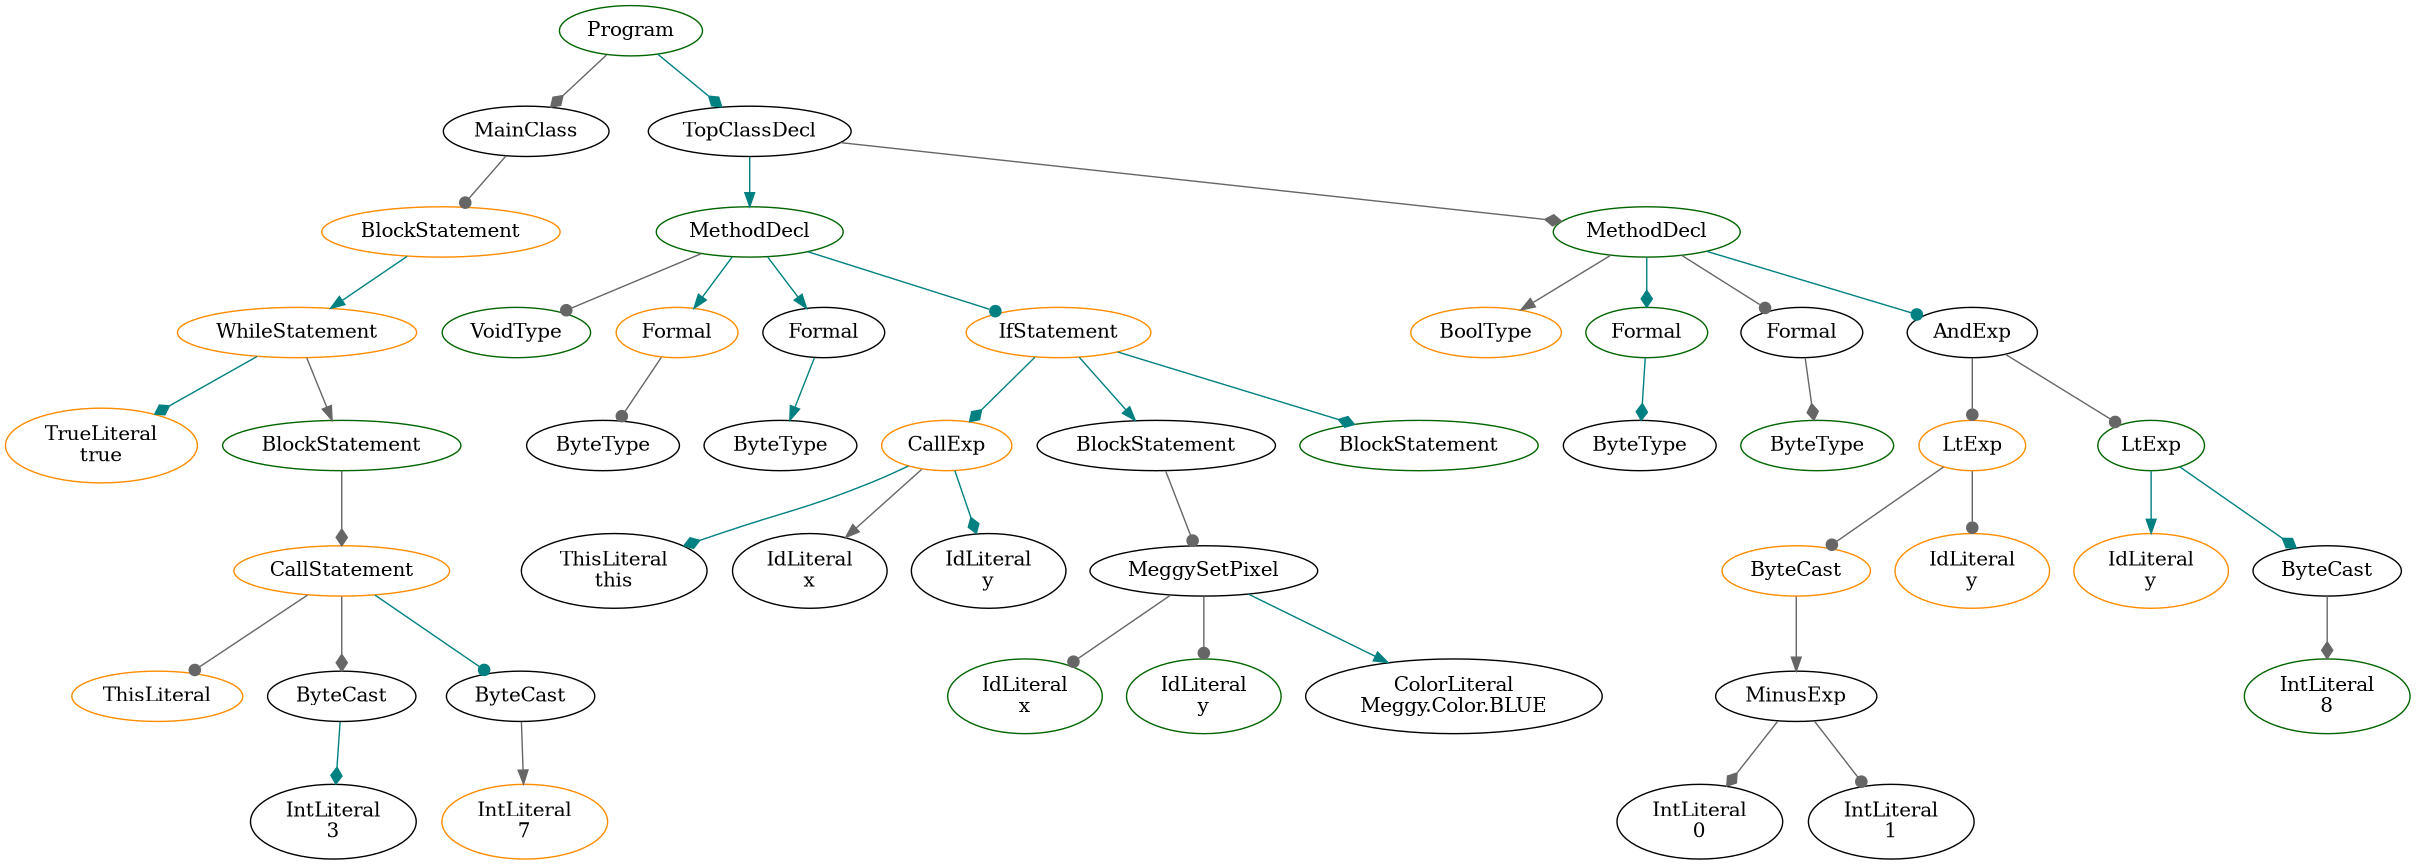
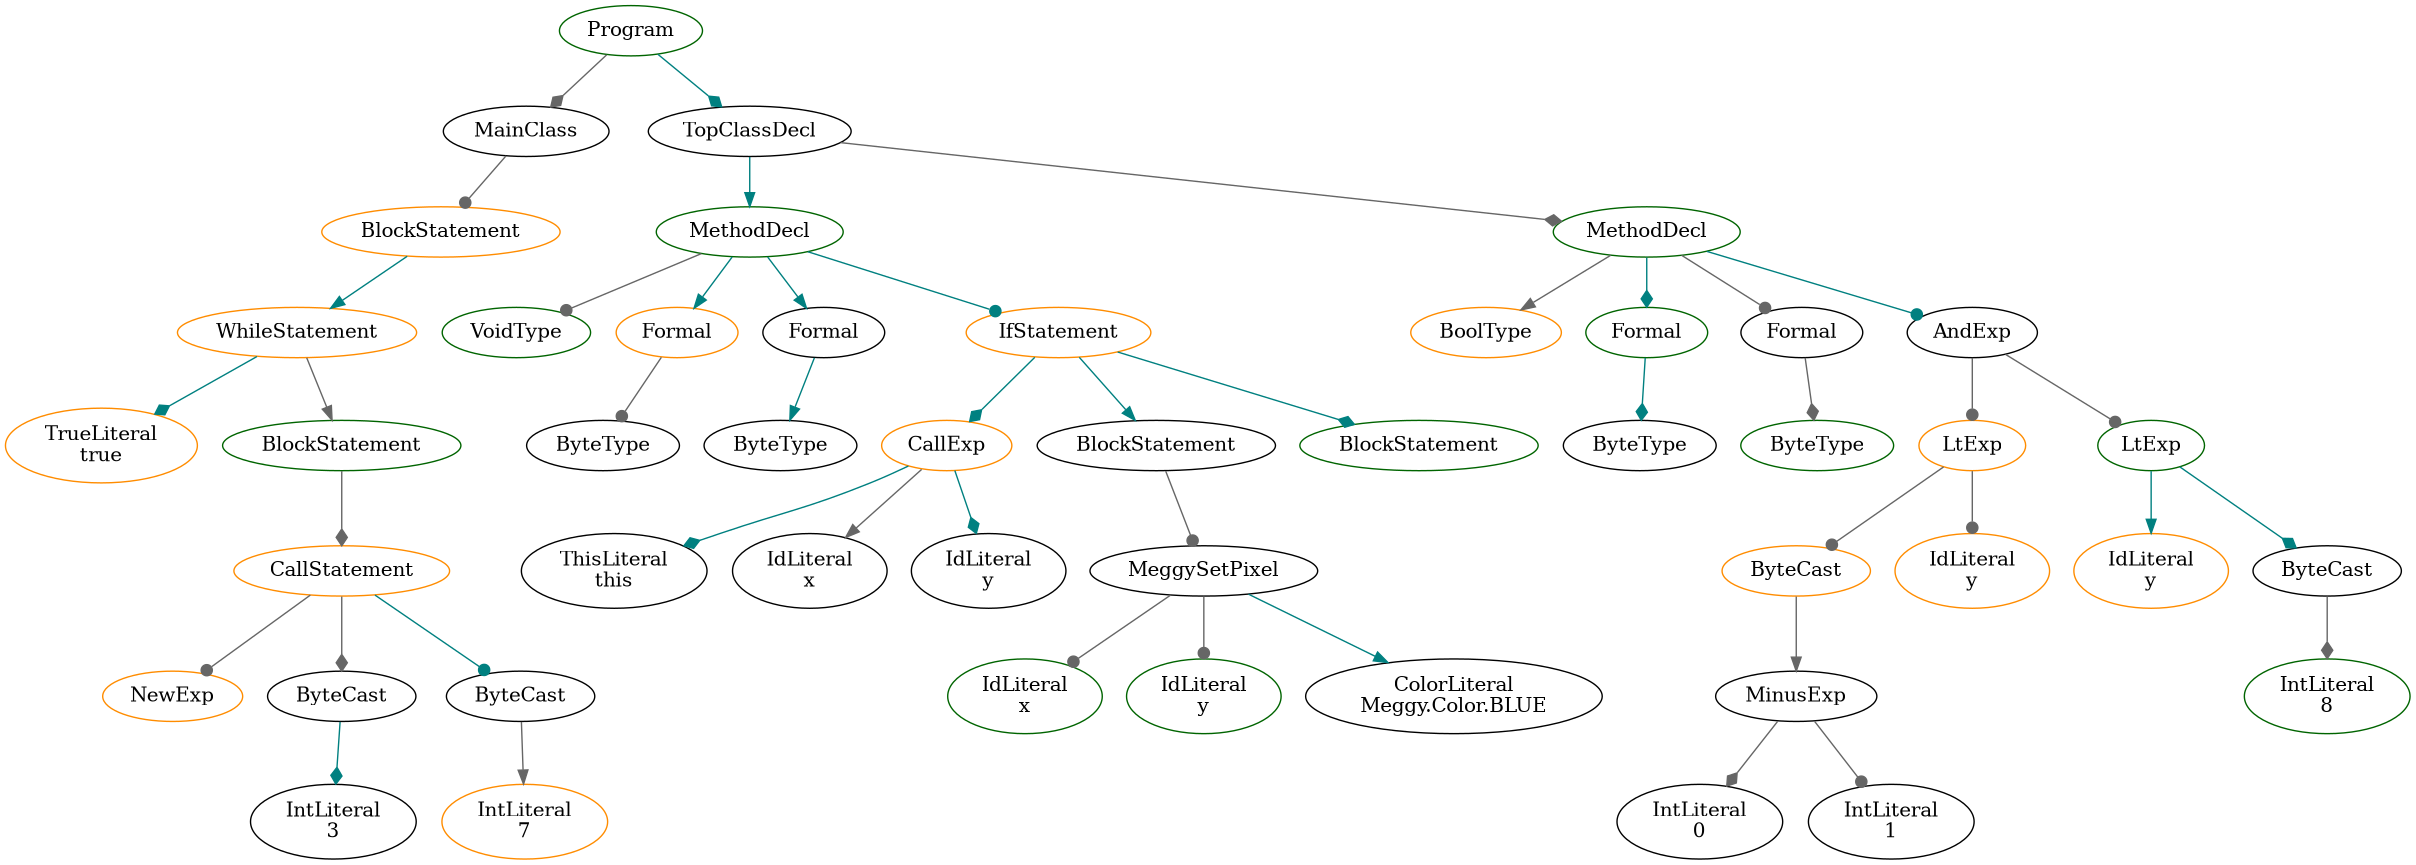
(157, 696) -> (173, 696)
